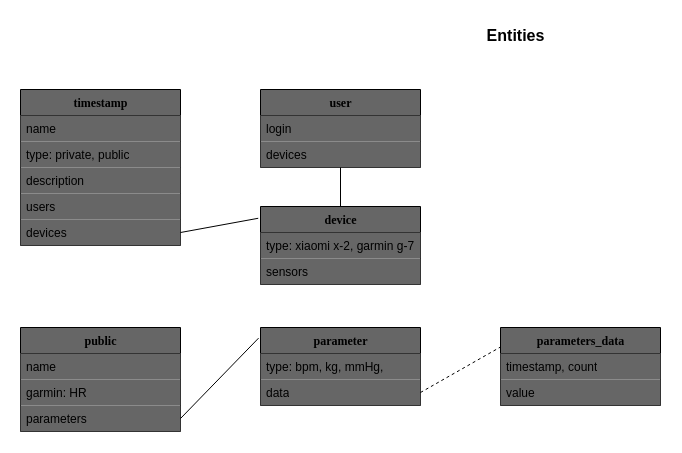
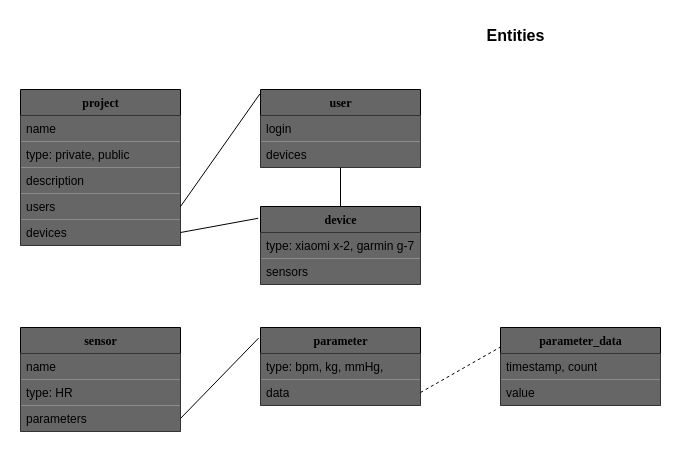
(101, 104) -> (101, 104)
none -> (220, 150)
(101, 342) -> (101, 342)
(581, 342) -> (581, 342)
(55, 394) -> (50, 394)
